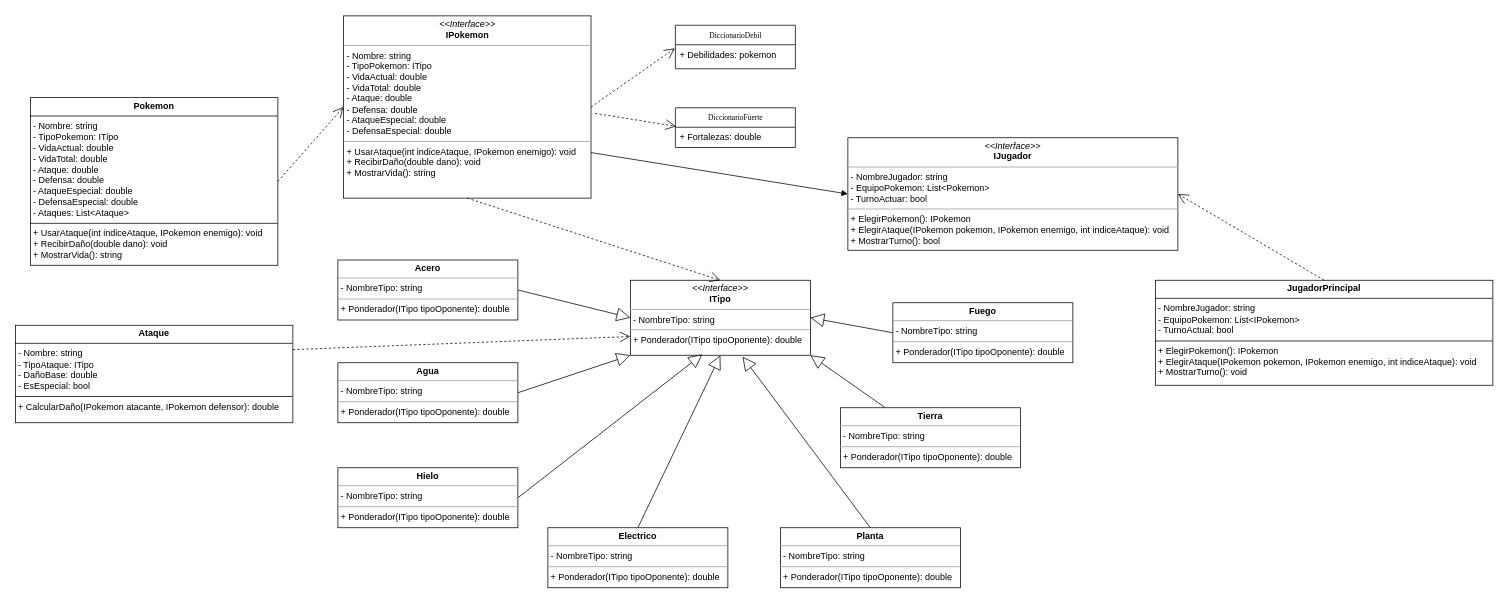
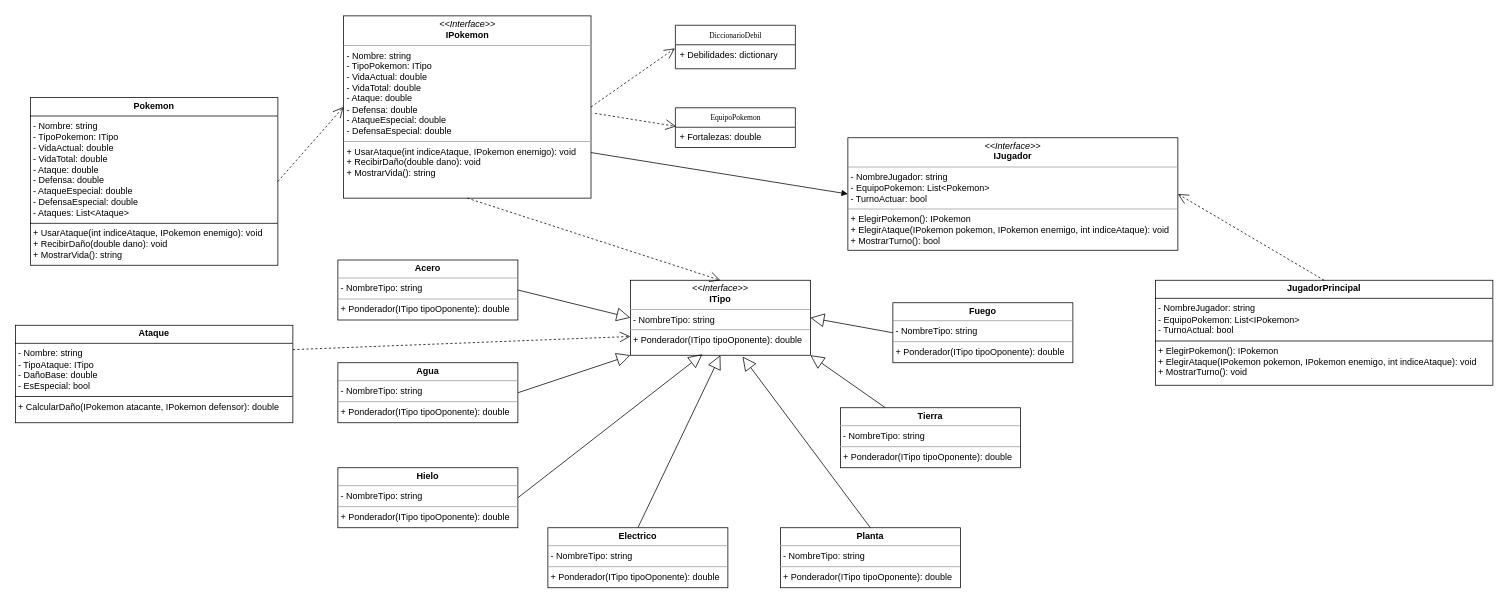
(728, 55) -> (734, 55)
(736, 117) -> (736, 117)
